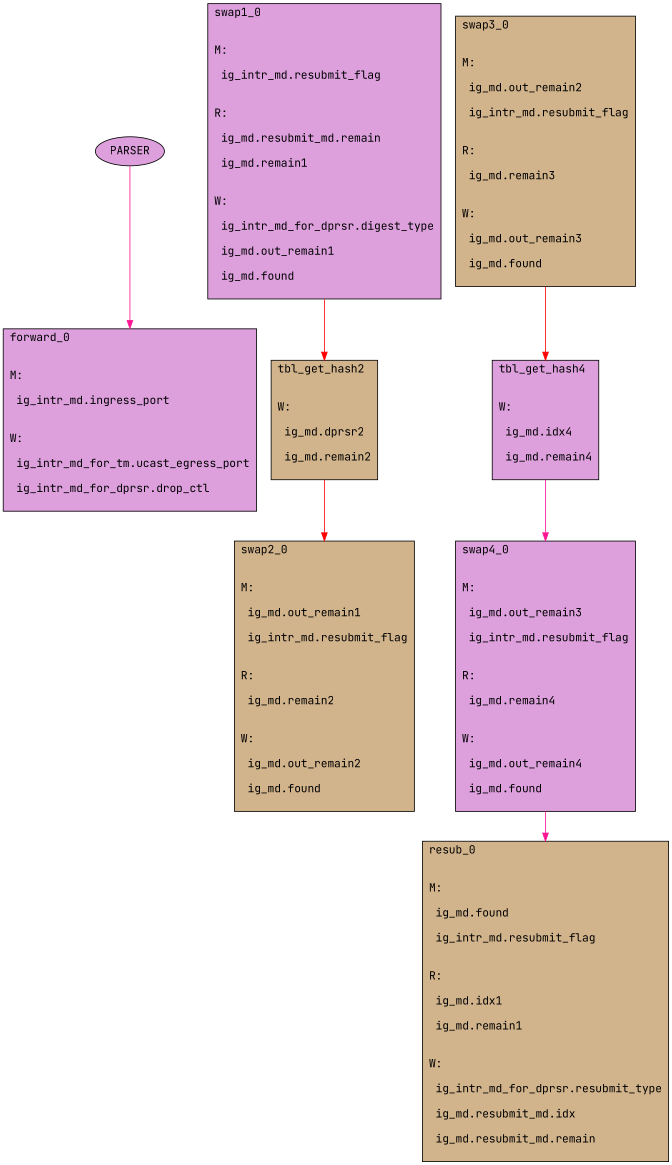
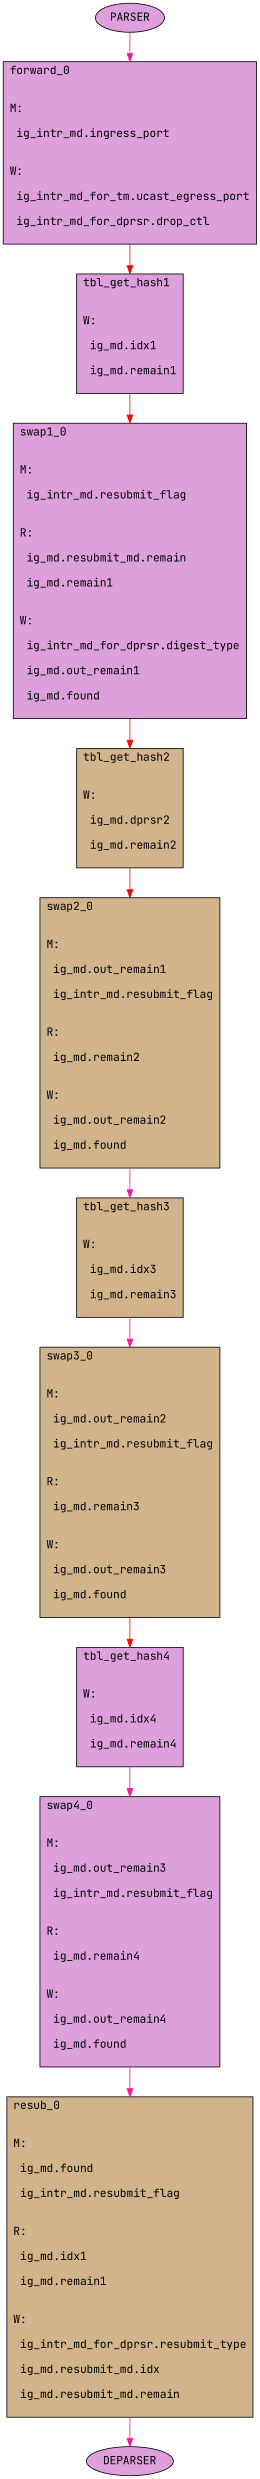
none -> (130, 334)
none -> (130, 1258)
none -> (130, 2461)
